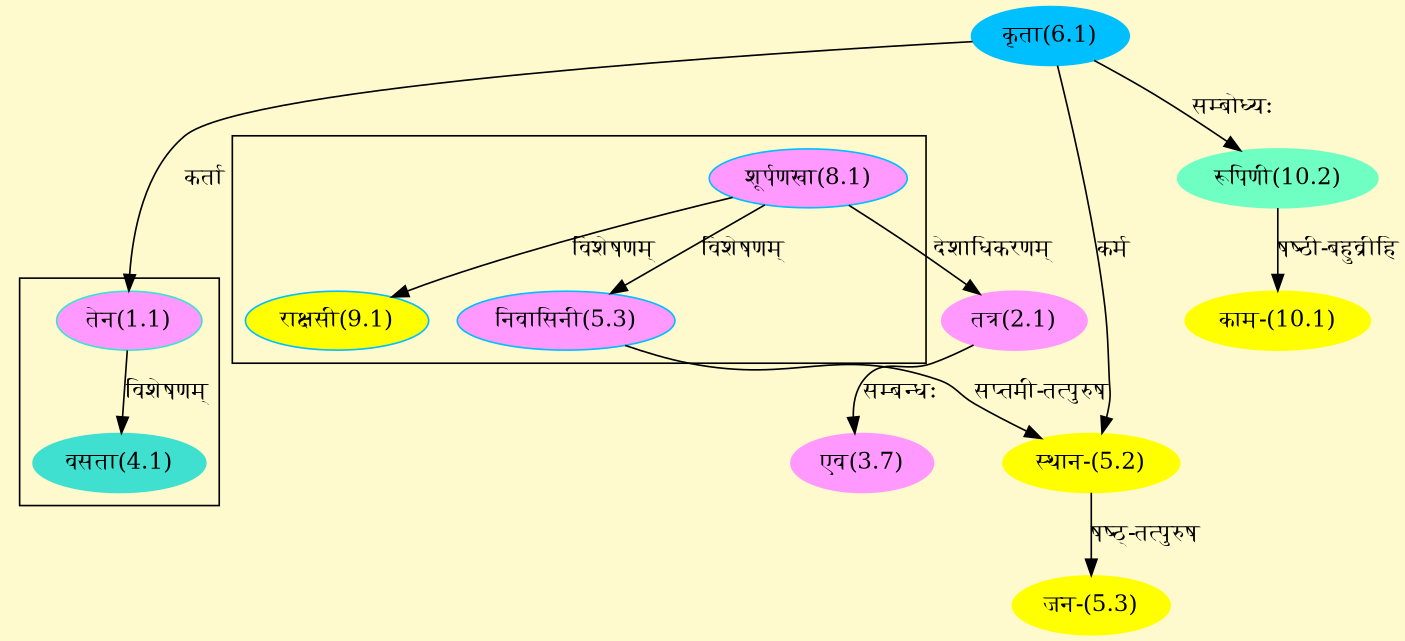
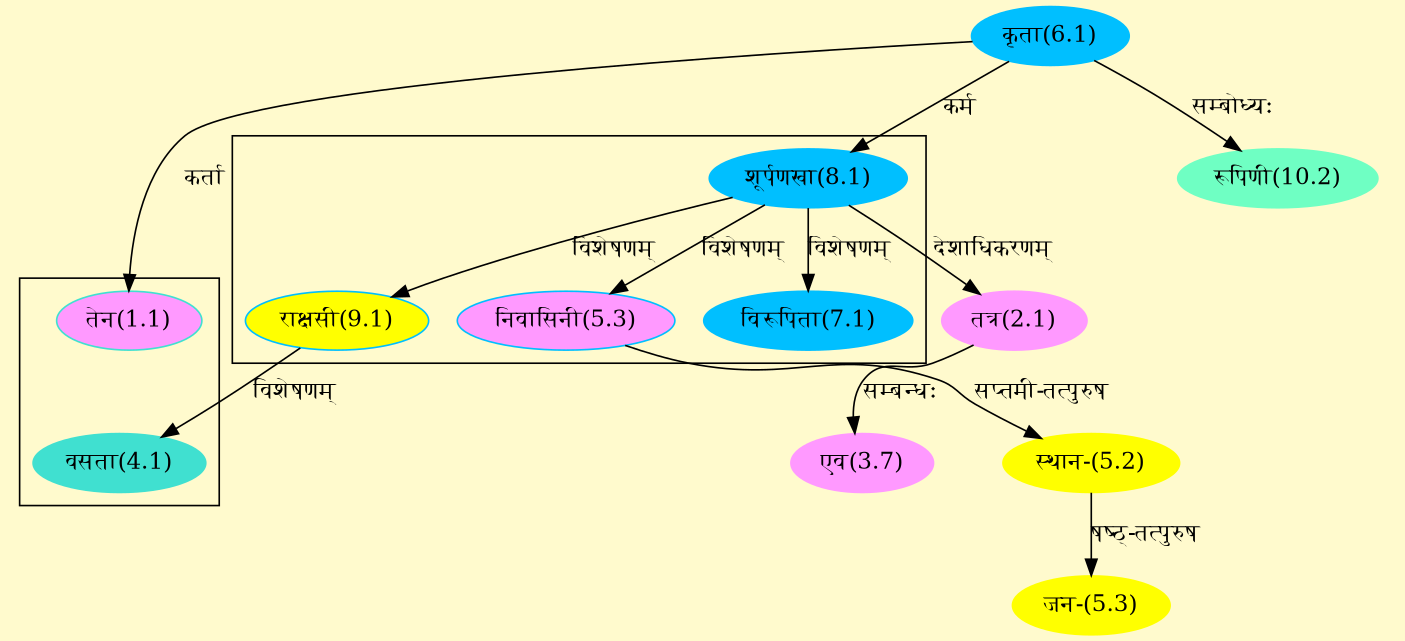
(808, 178) -> (808, 178)
(1095, 240) -> (937, 102)
none -> (808, 321)
(1278, 321) -> none
(125, 384) -> (239, 389)
